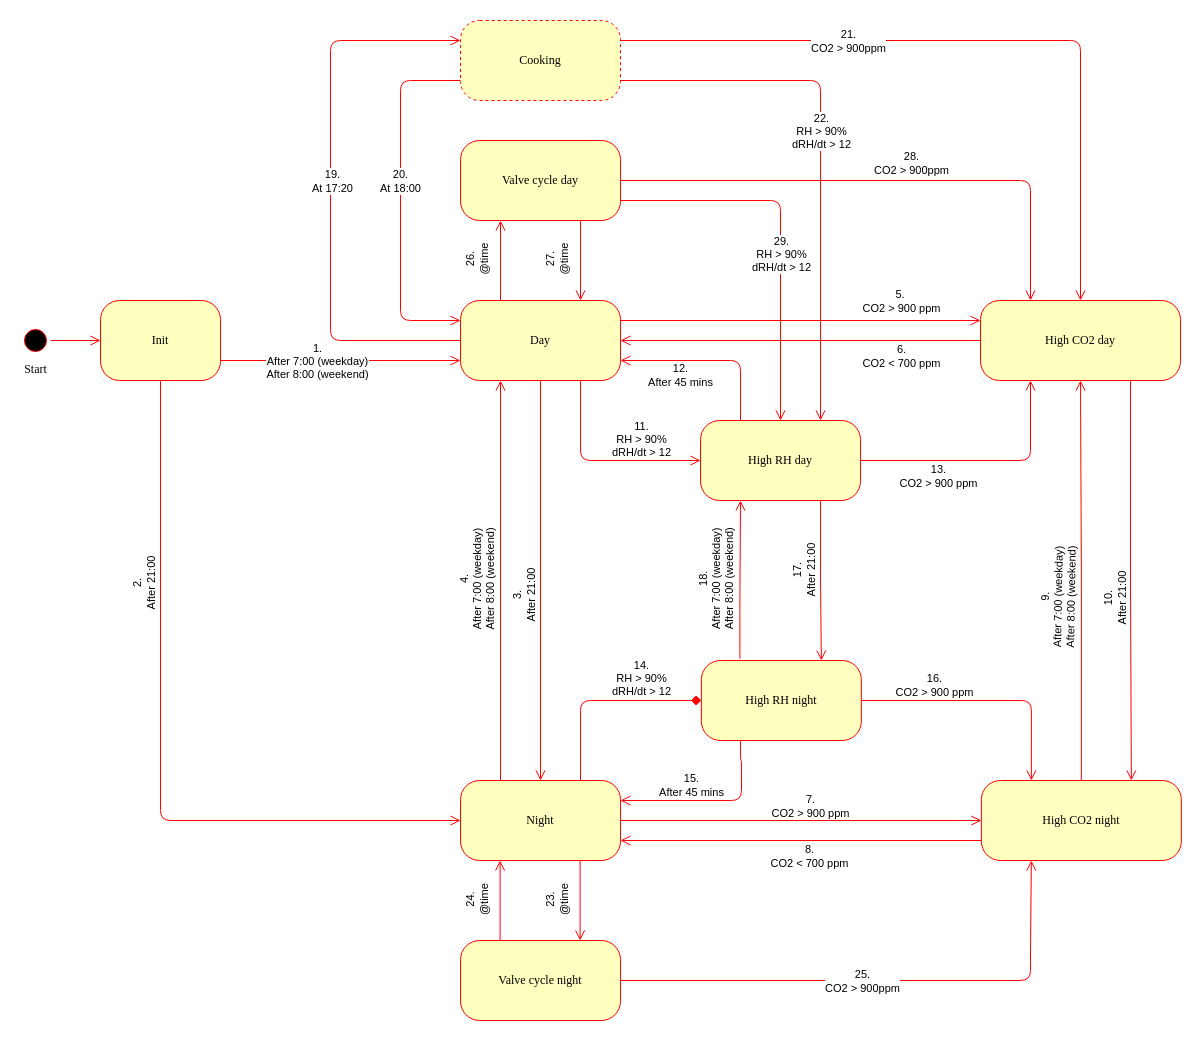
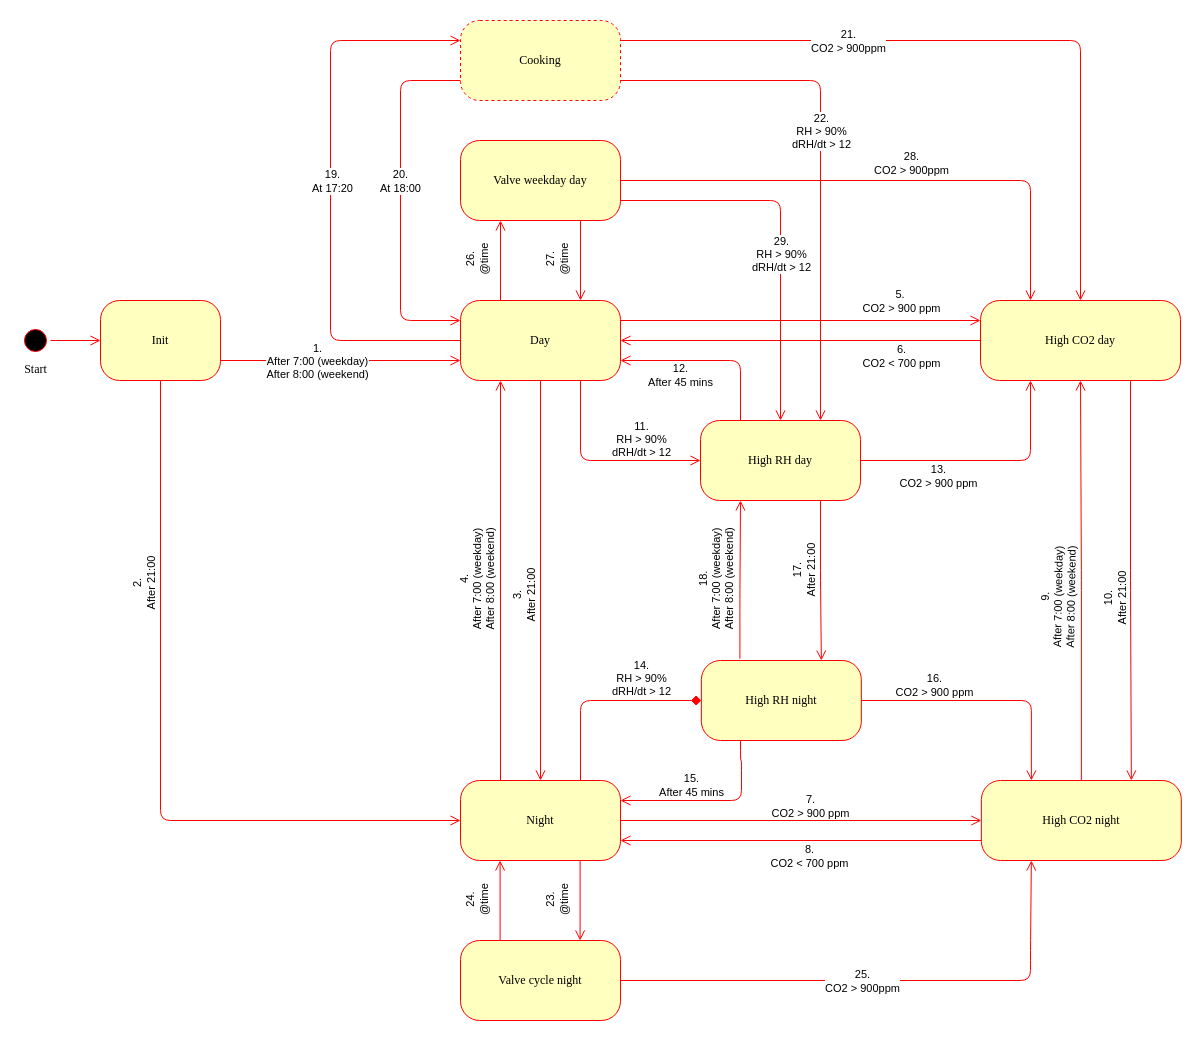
(541, 181) -> (541, 181)
